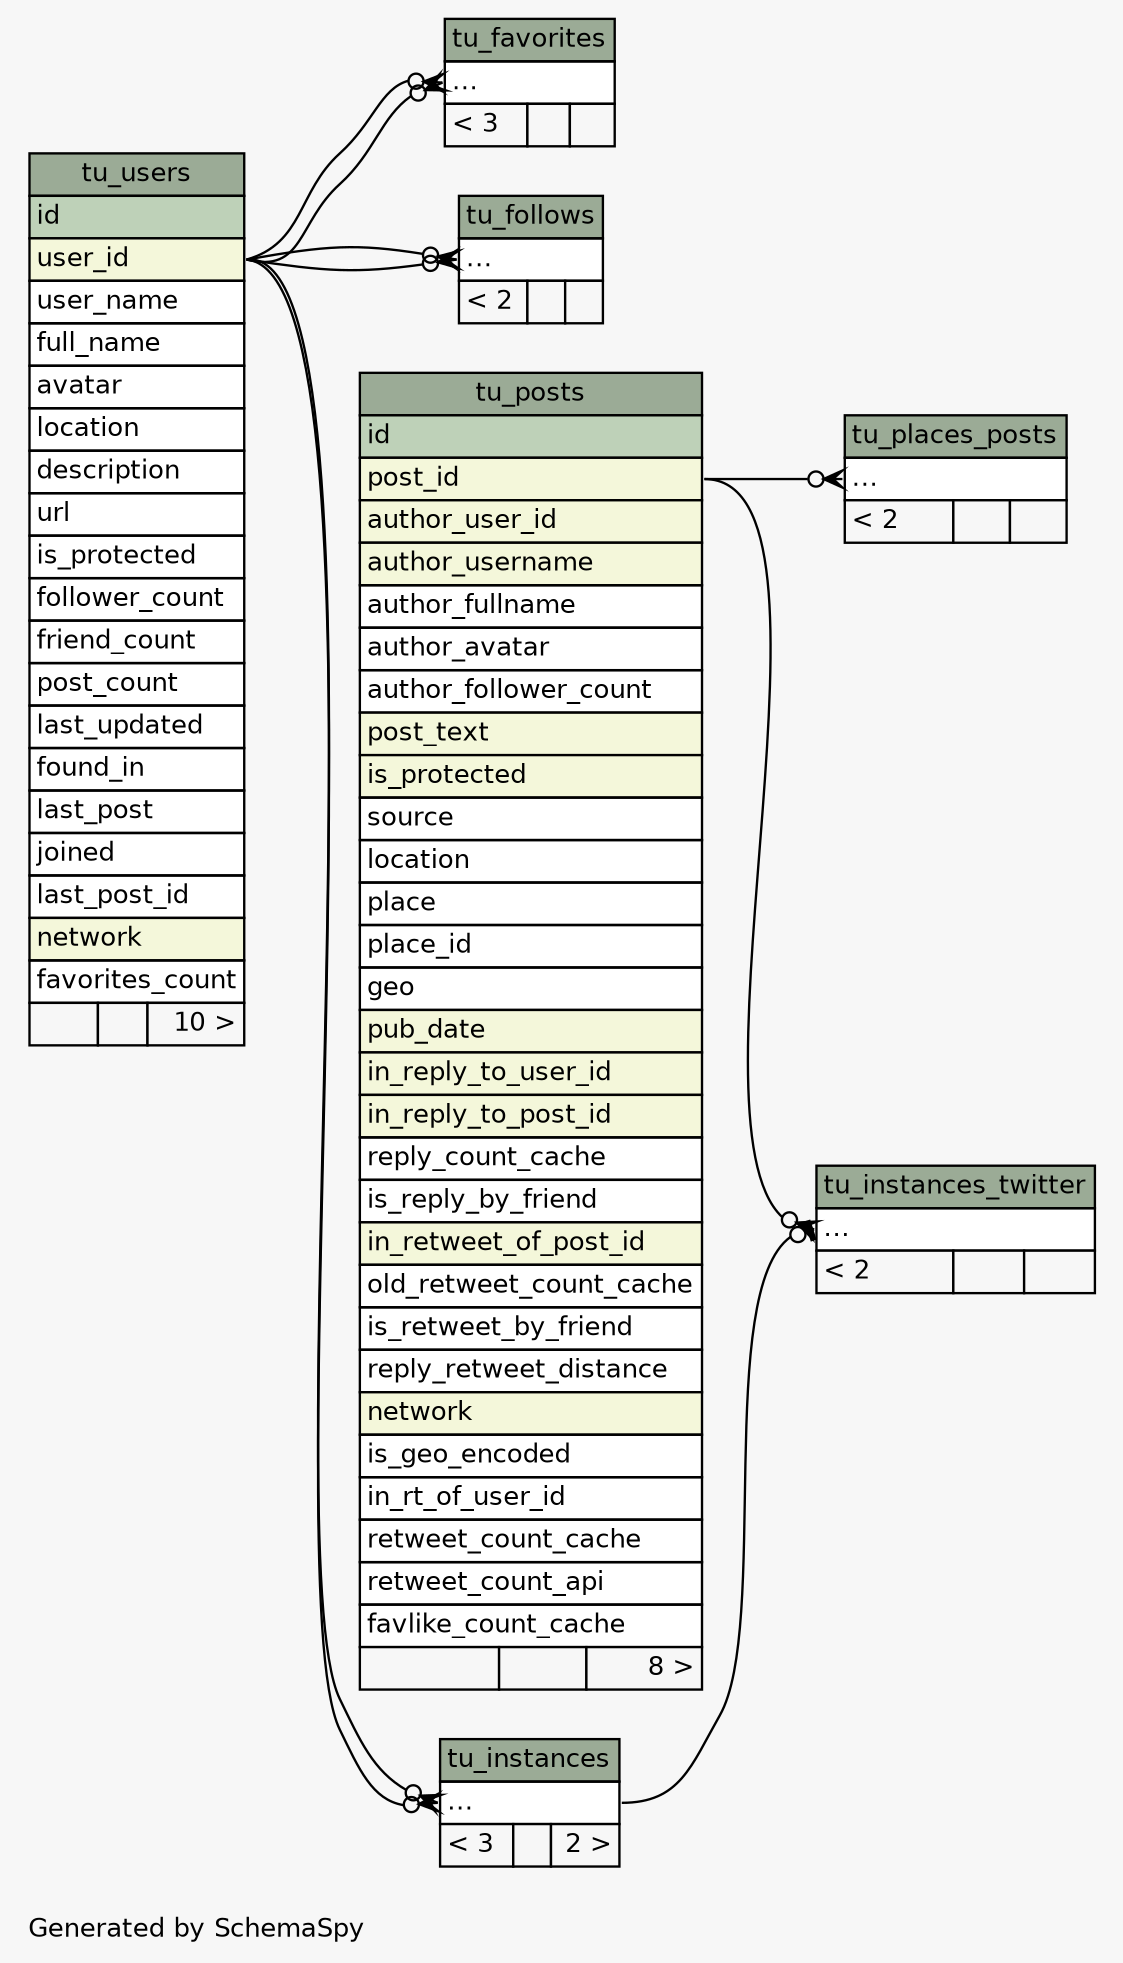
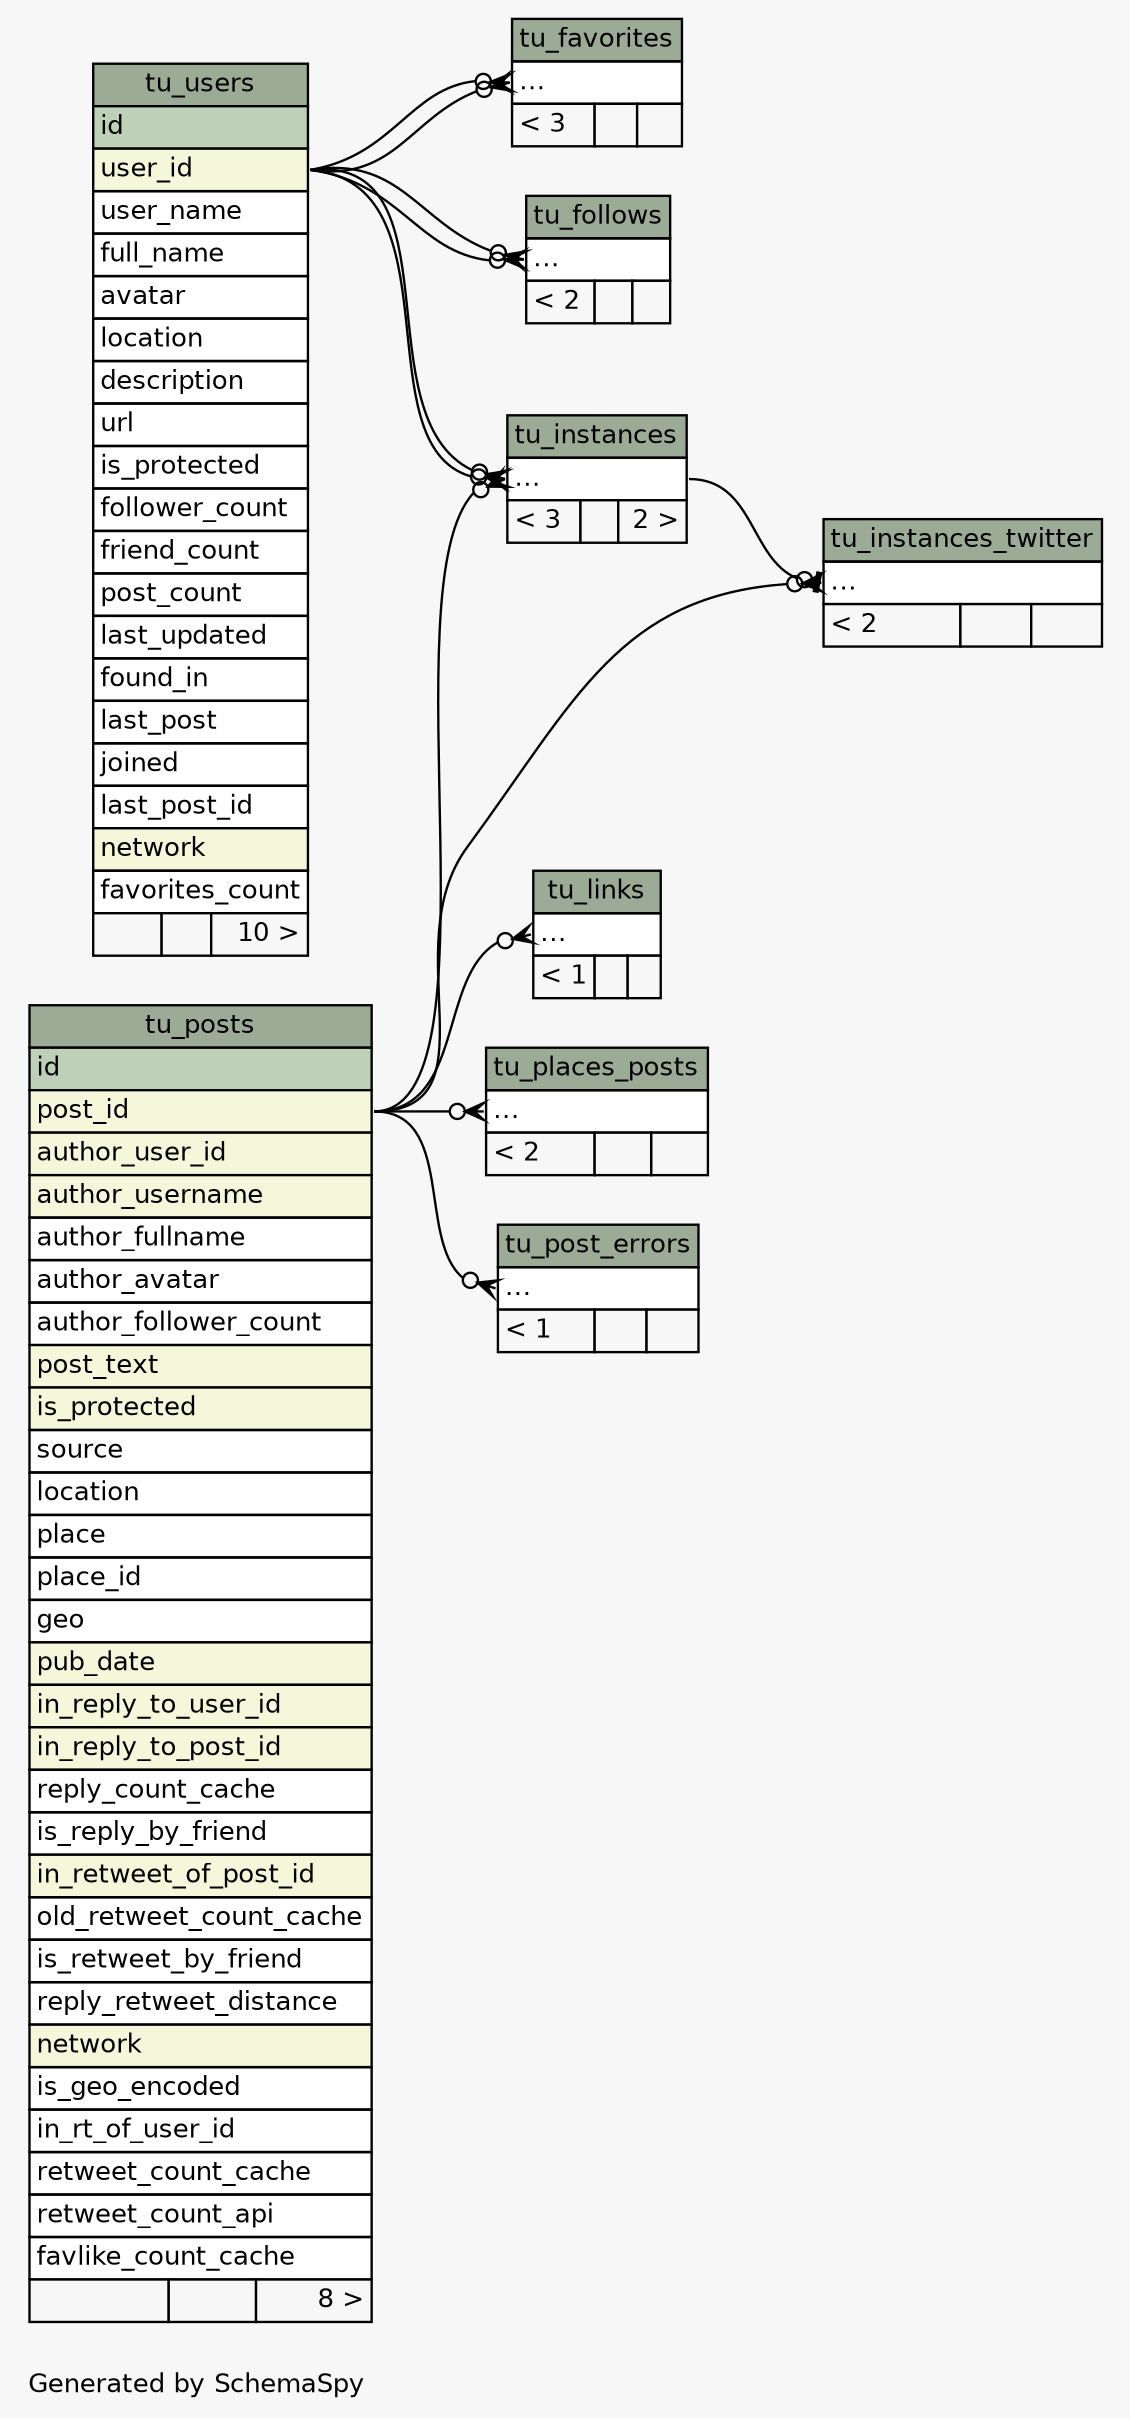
none -> (440, 812)
none -> (597, 934)
none -> (597, 1288)
